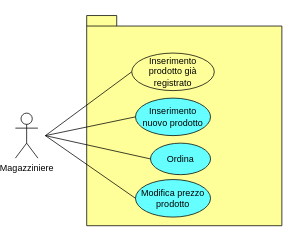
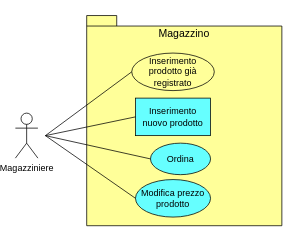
none -> (184, 33)
(173, 117) -> (173, 117)
